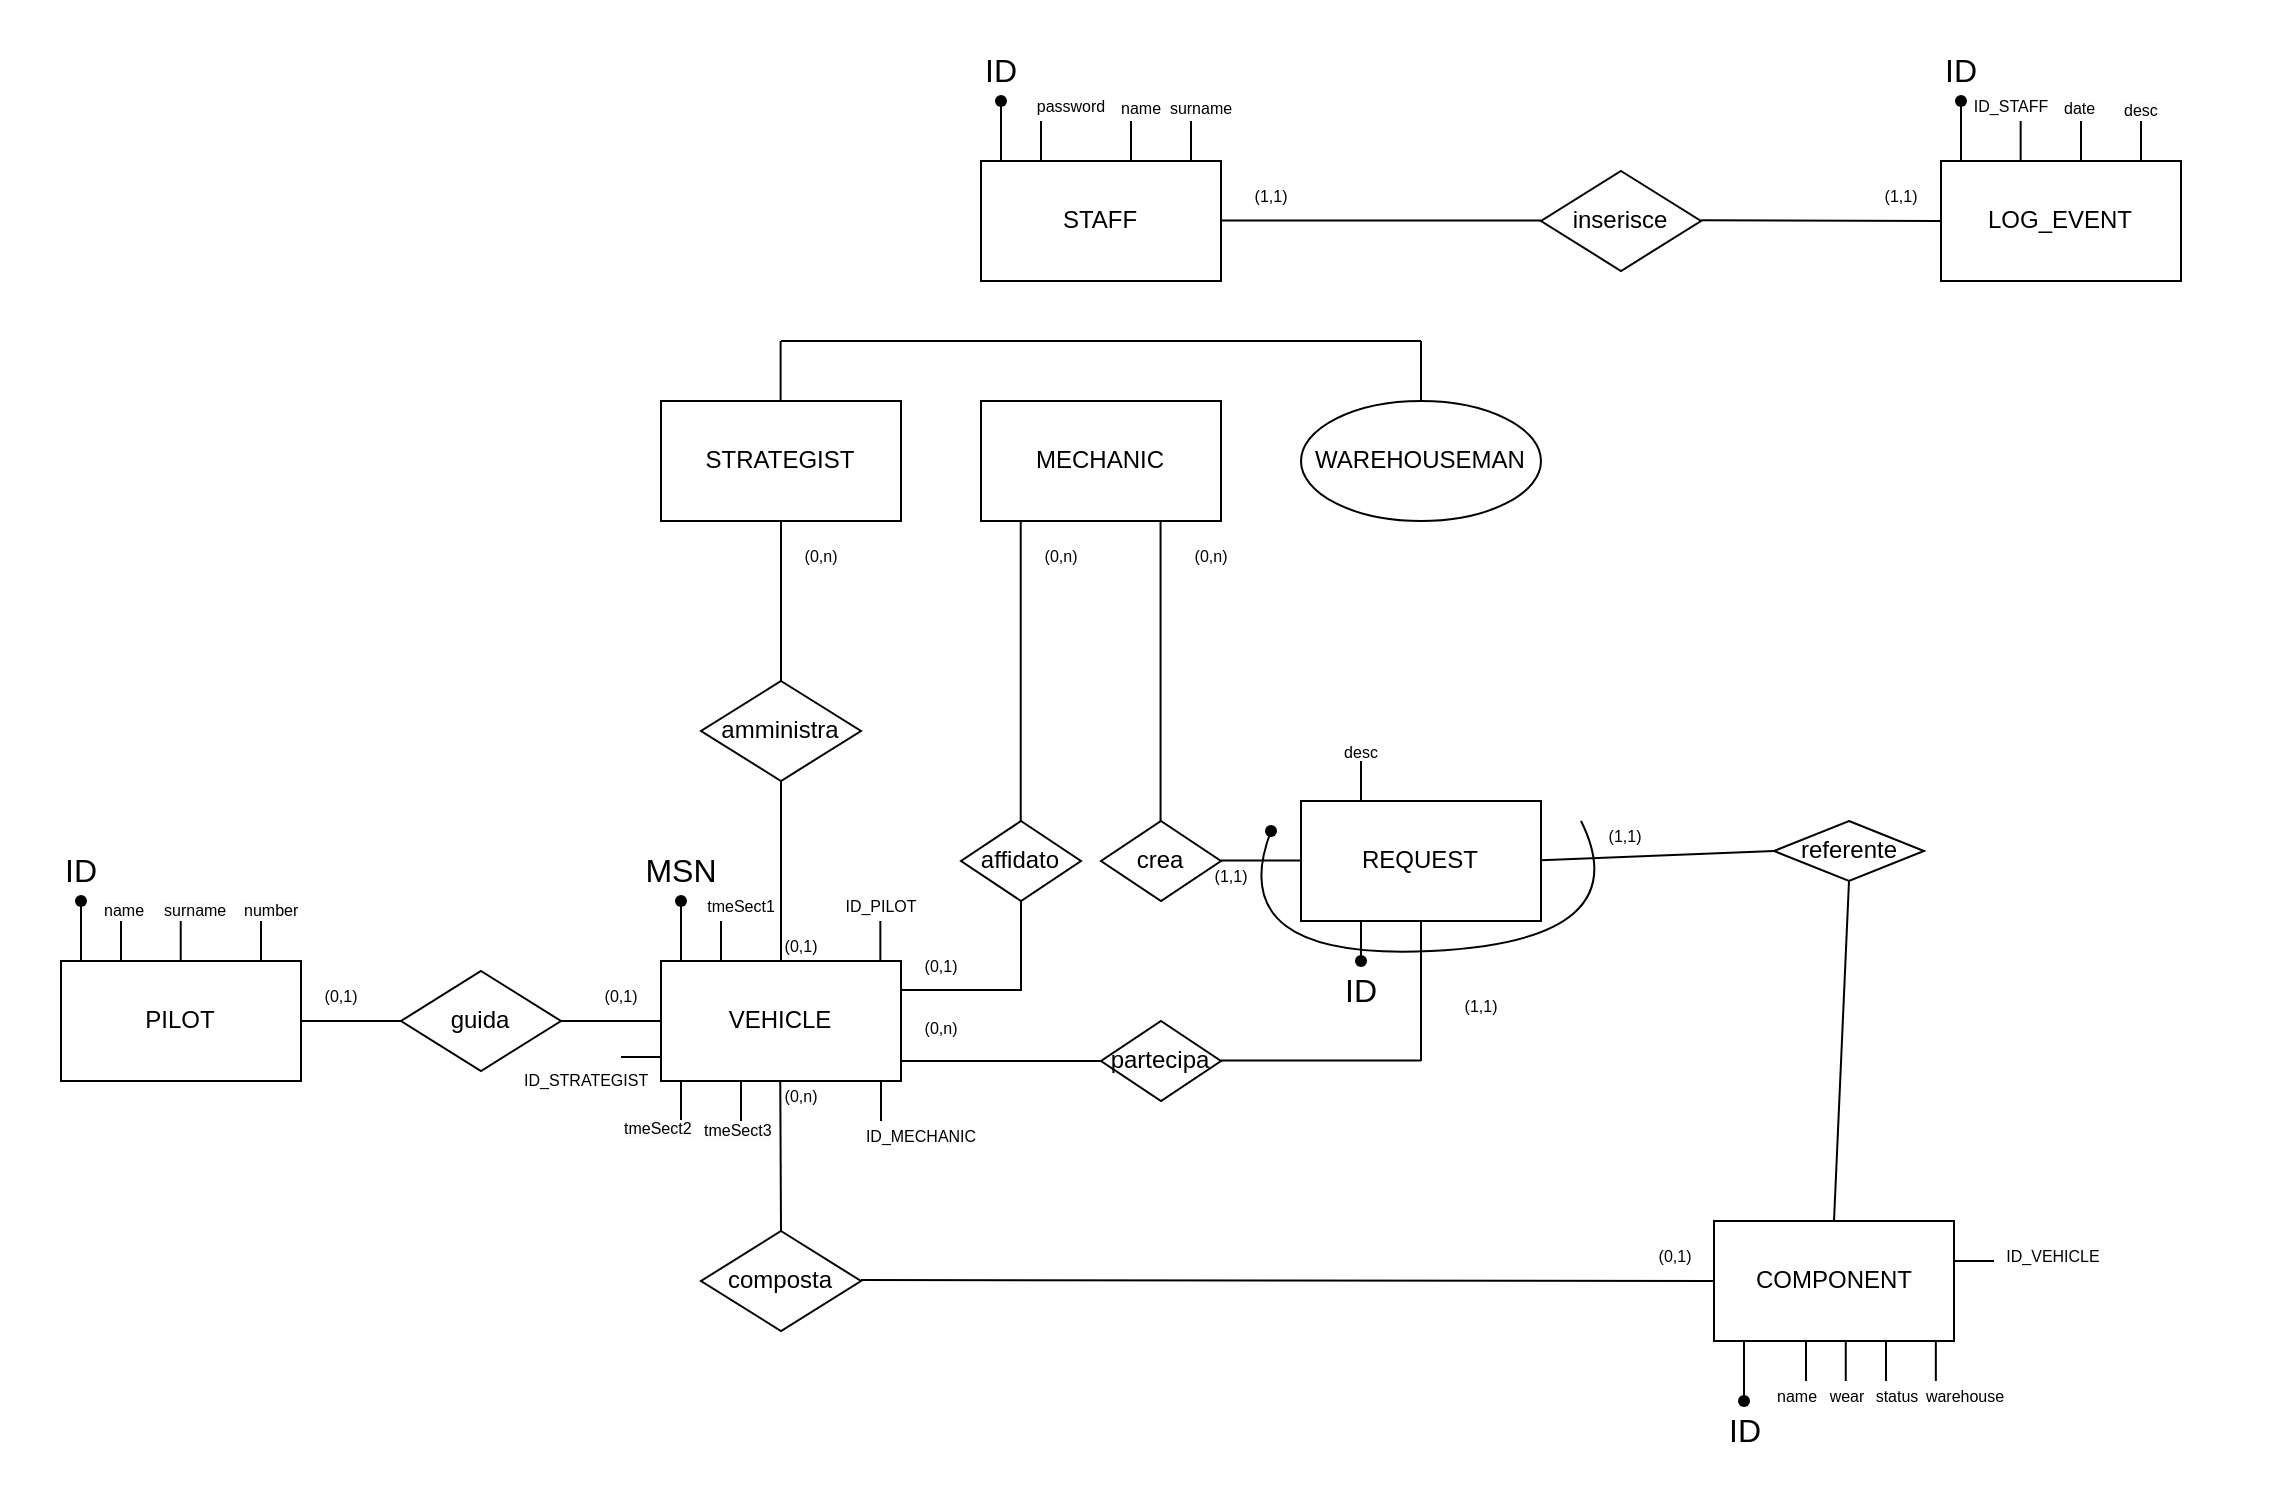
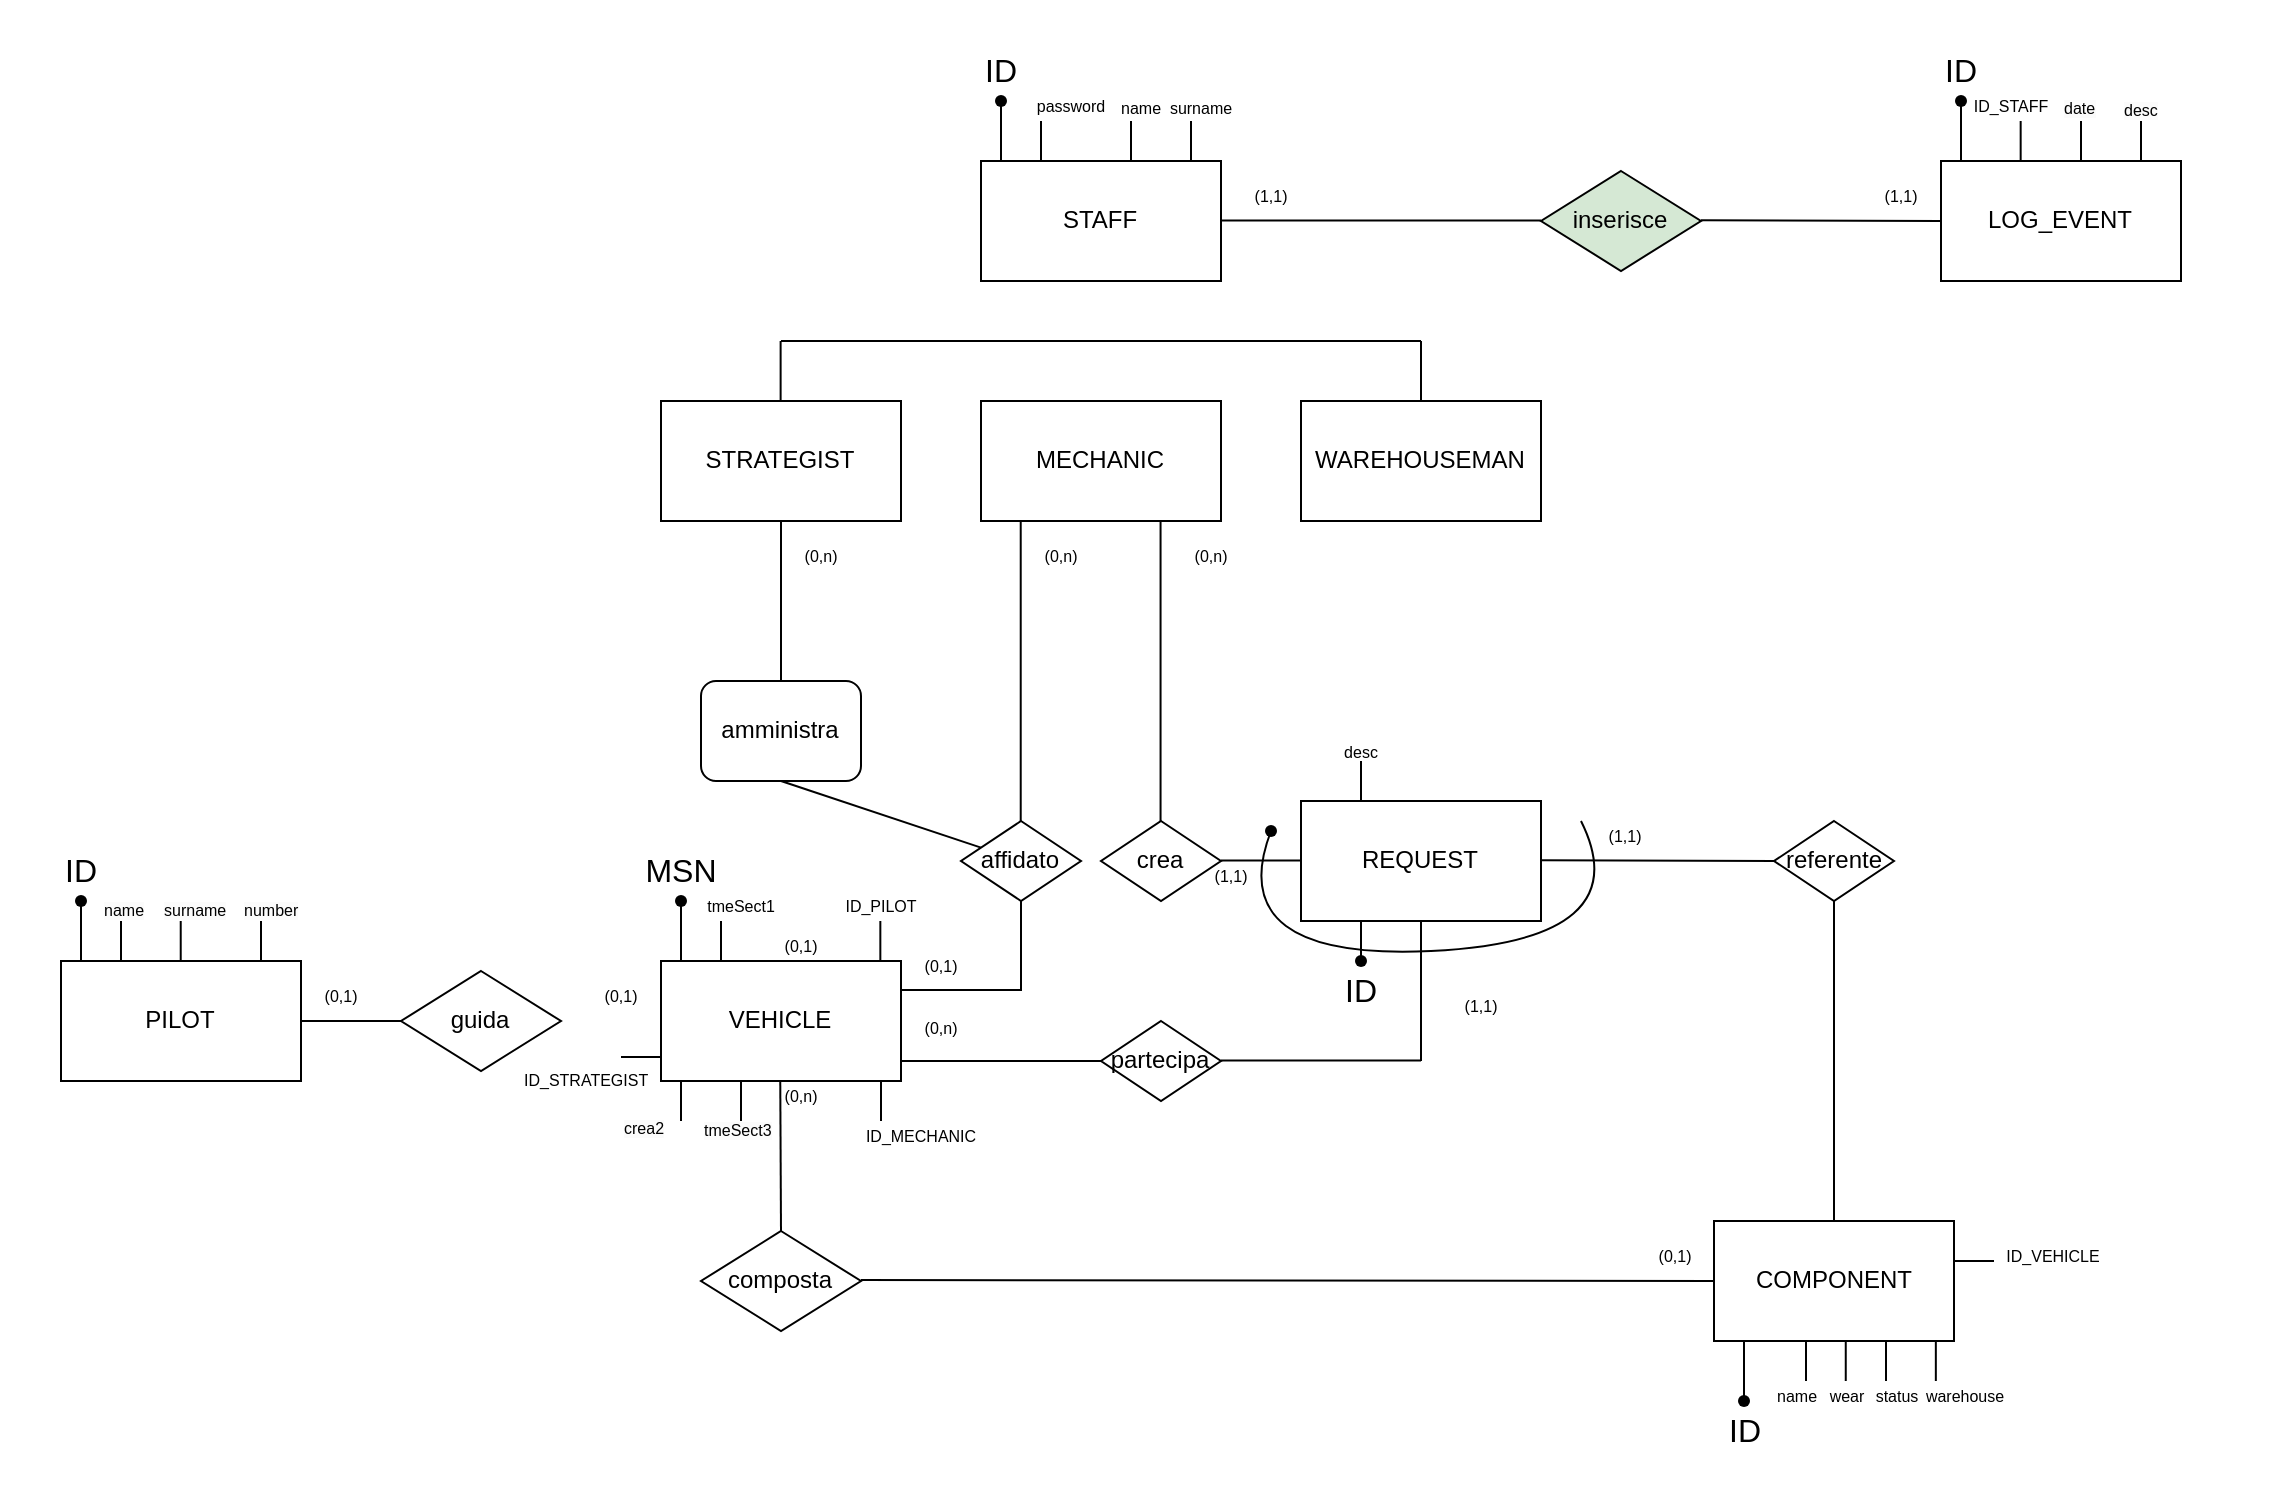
(1621, 221) -> (1621, 221)
(1421, 461) -> (1421, 461)
(781, 731) -> (781, 731)
(1849, 851) -> (1834, 861)
(781, 872) -> (882, 815)
(611, 1021) -> none
(679, 1099) -> (659, 1099)
